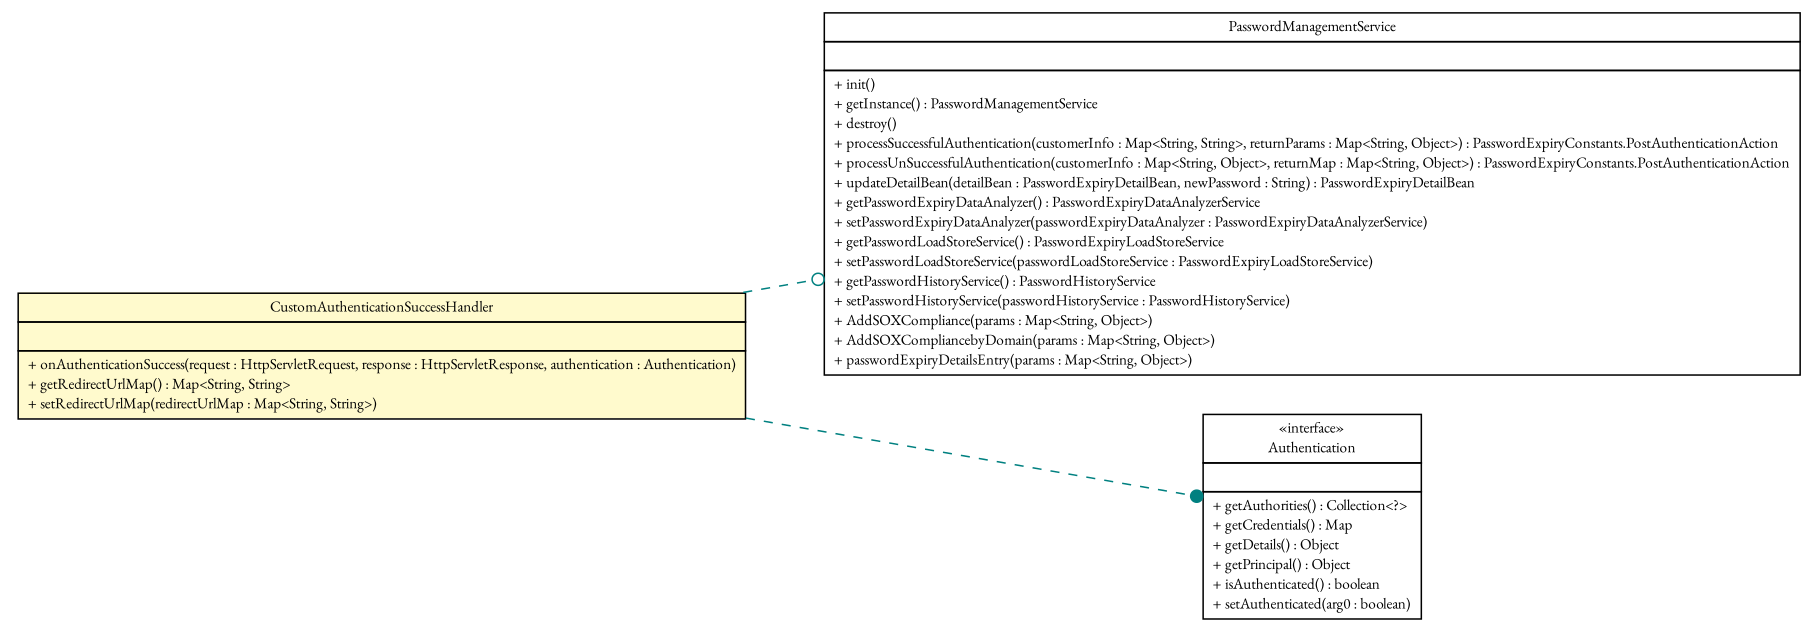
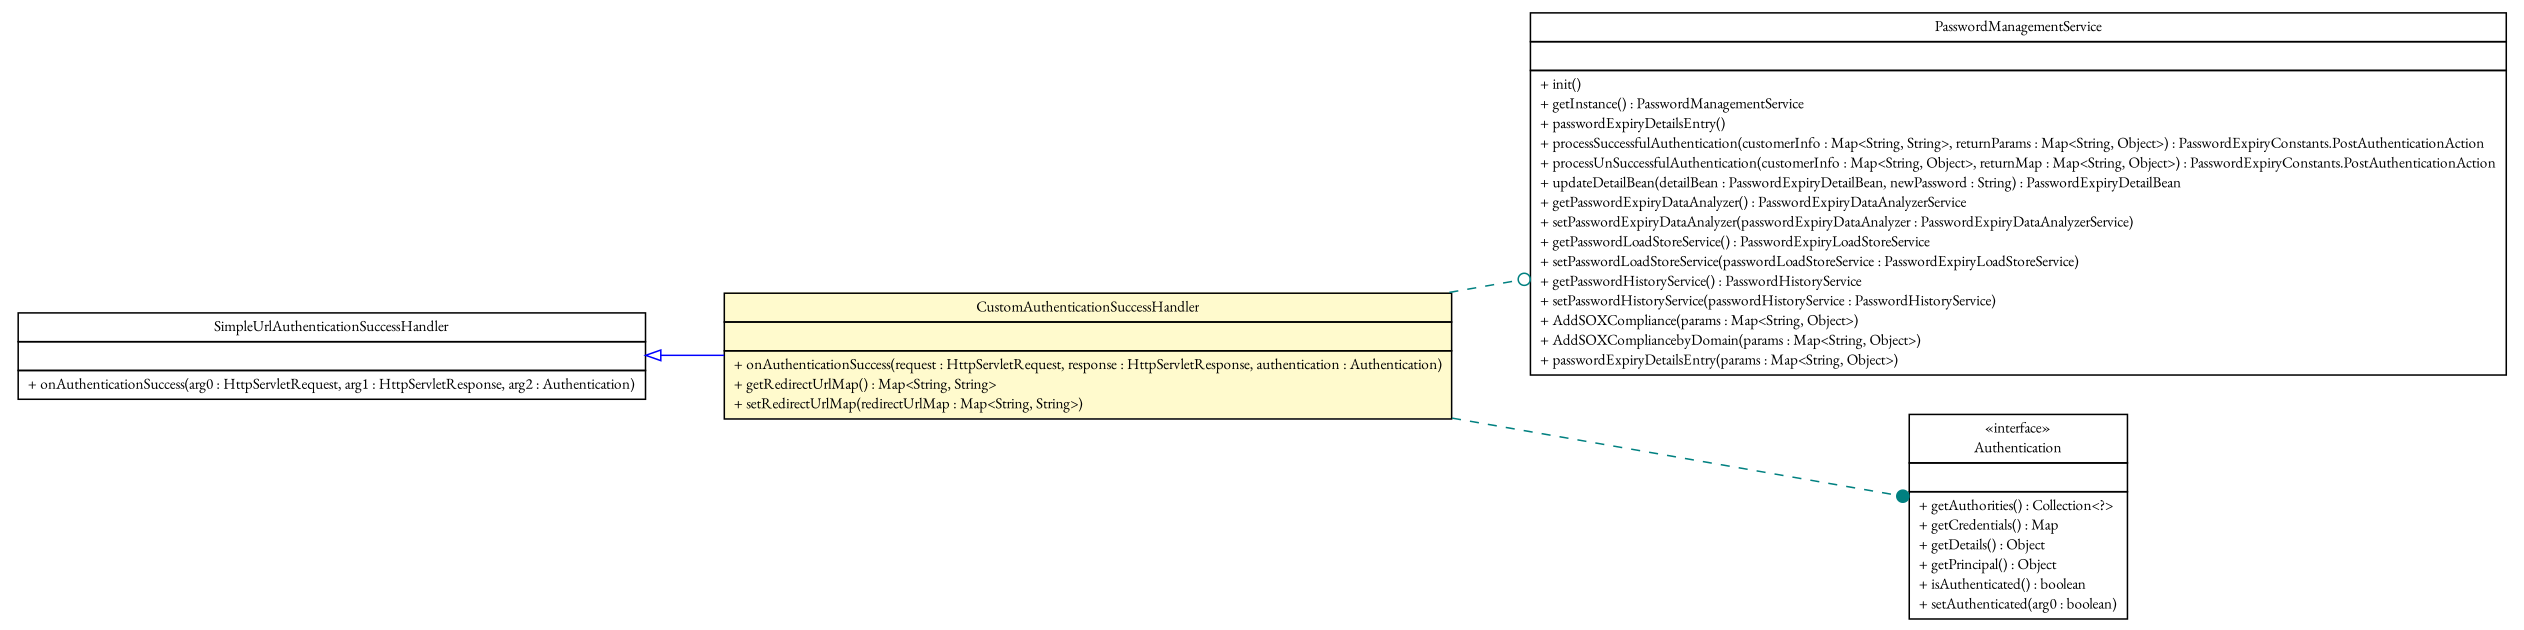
(865, 123) -> (1633, 123)
none -> (332, 355)
